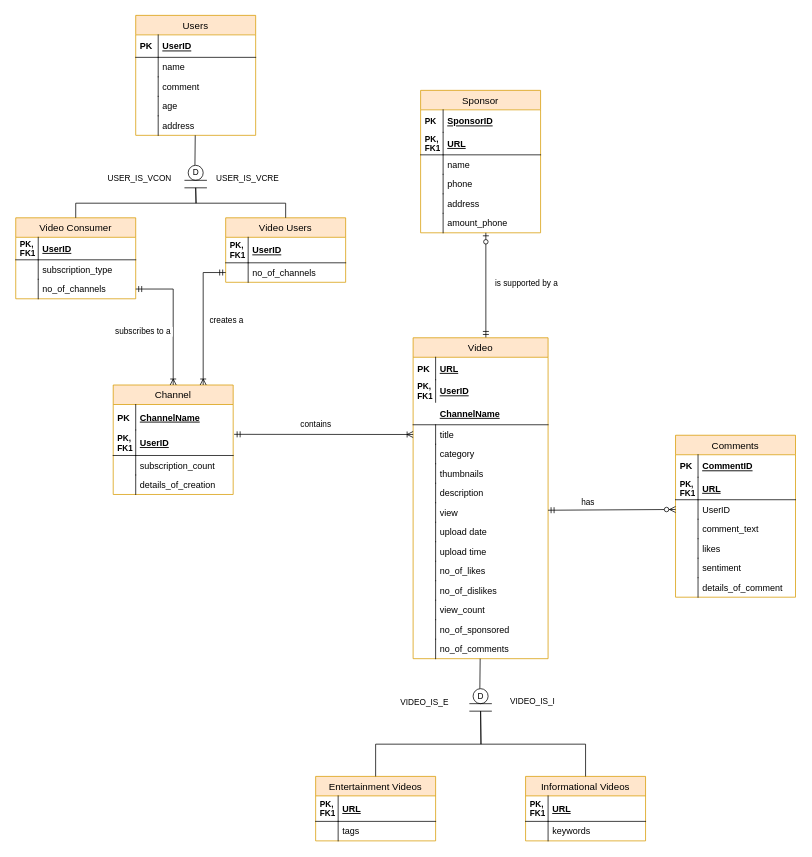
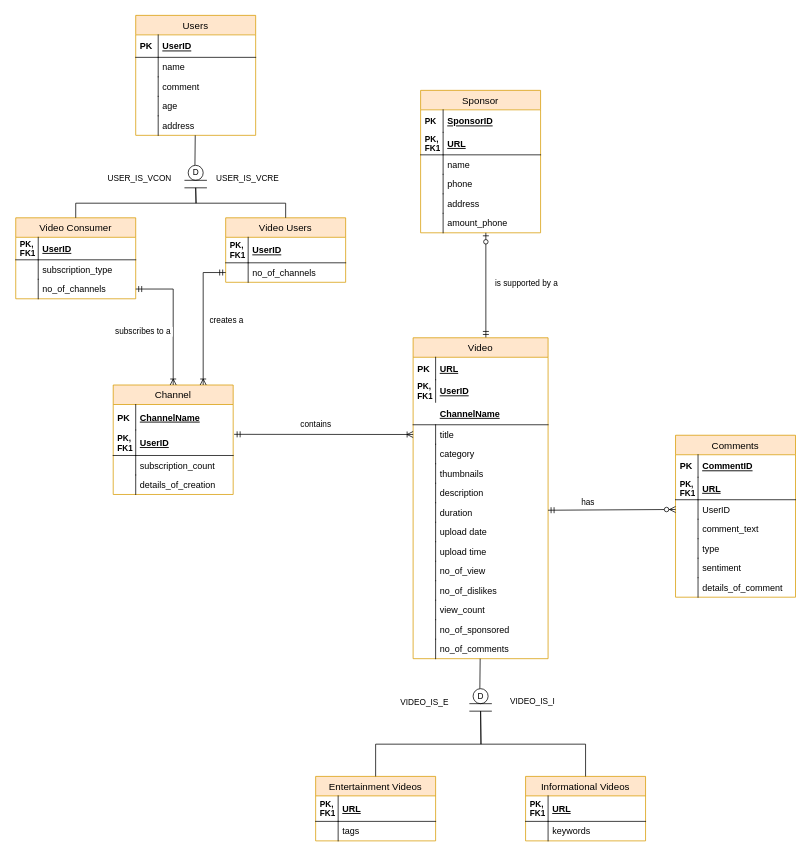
(448, 513) -> (458, 513)
(712, 549) -> (712, 549)
(465, 572) -> (464, 572)
